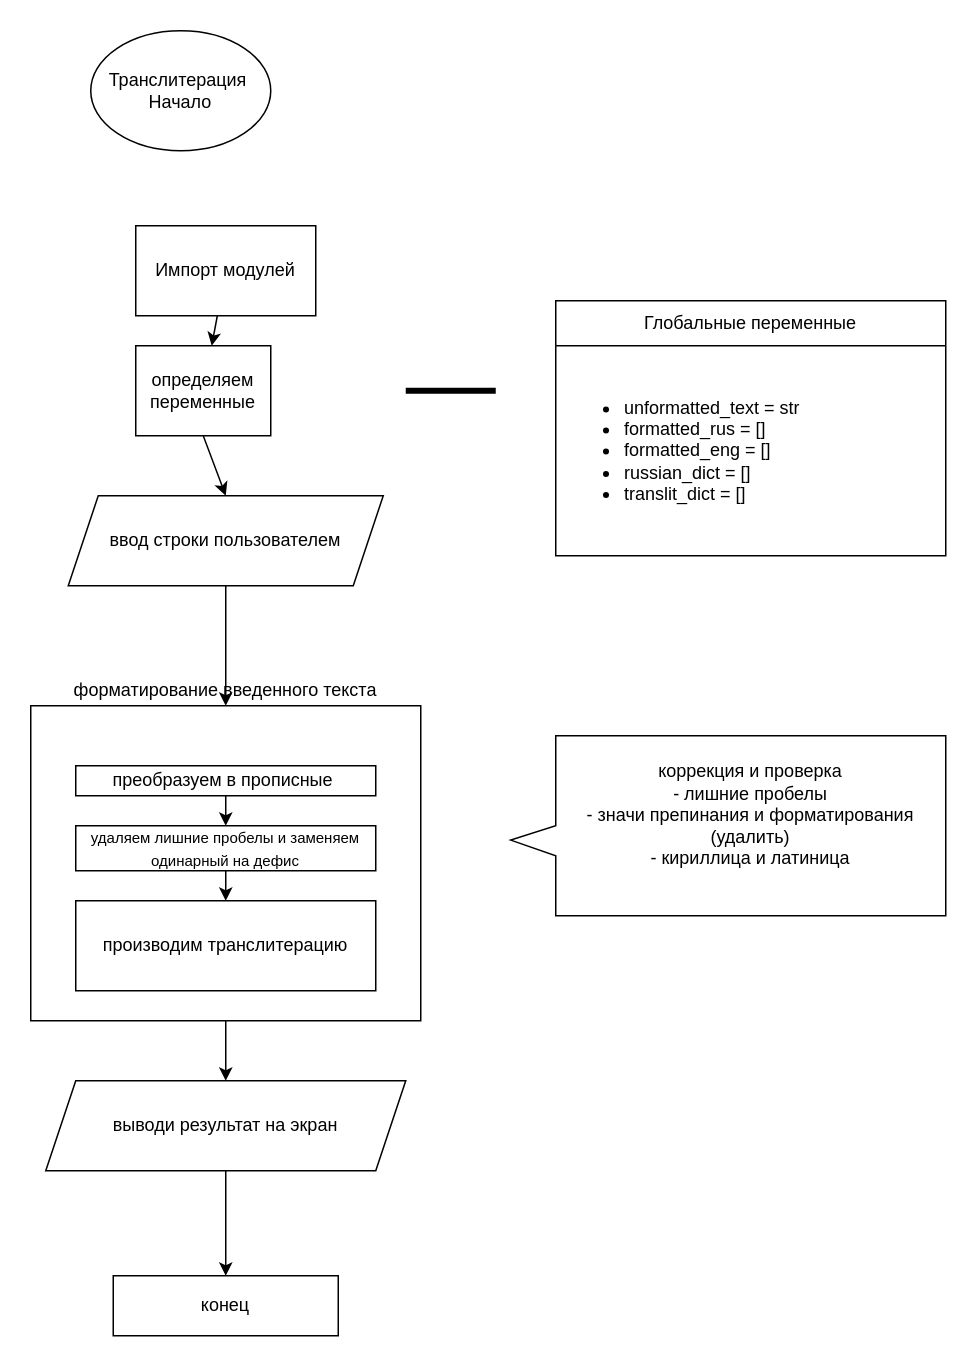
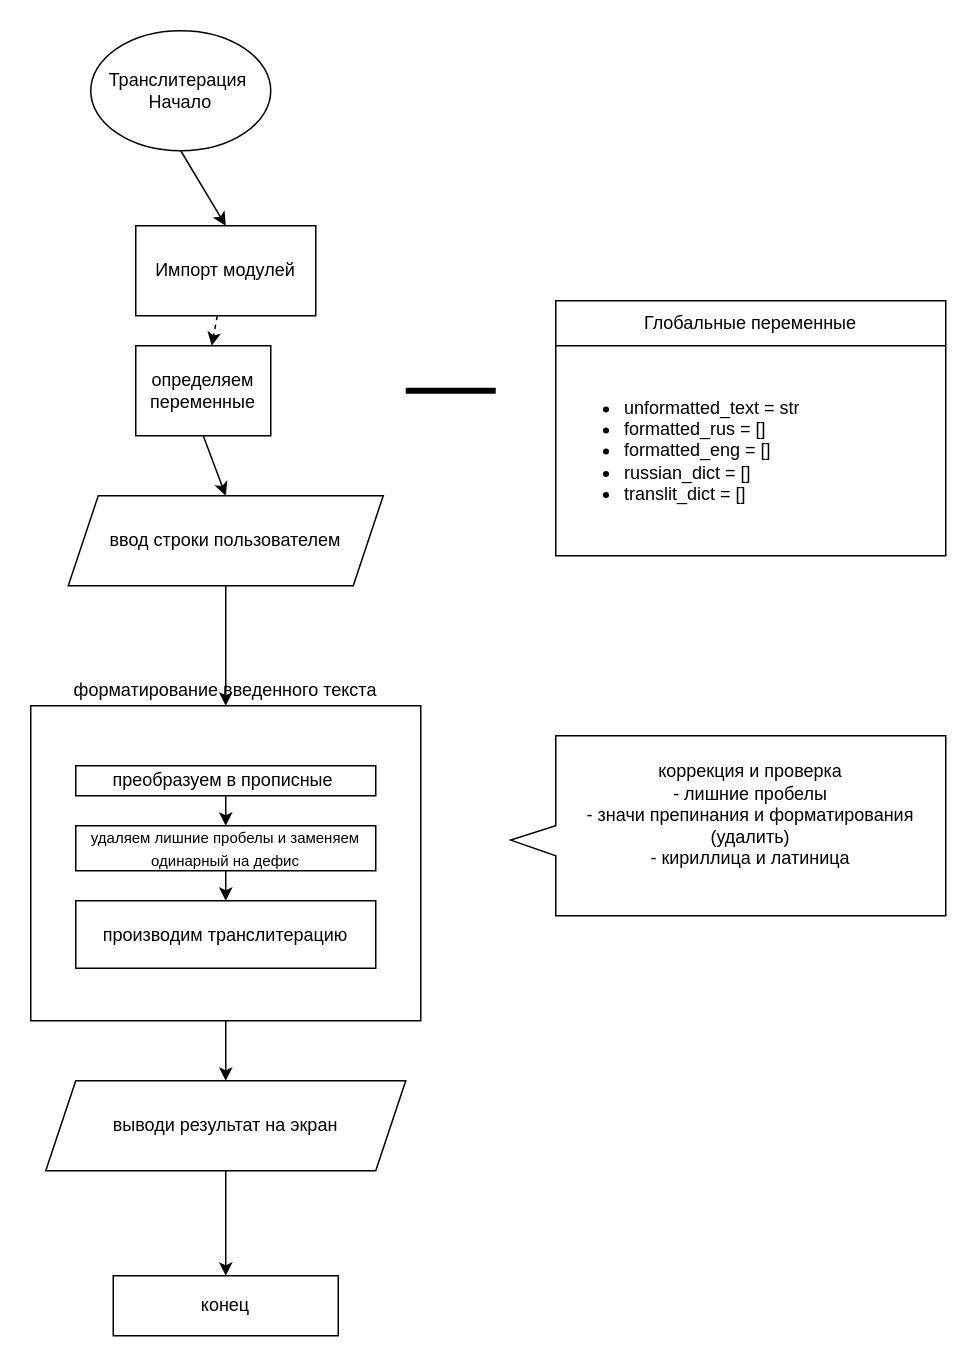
none -> (201, 184)
(215, 326) -> (215, 326)
(226, 946) -> (226, 935)
